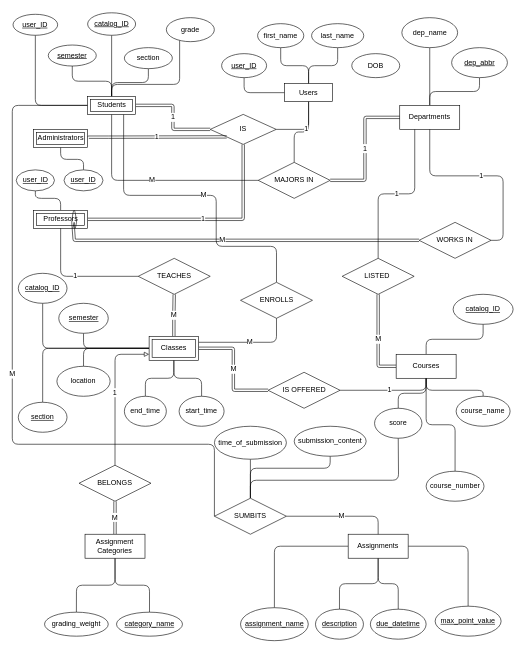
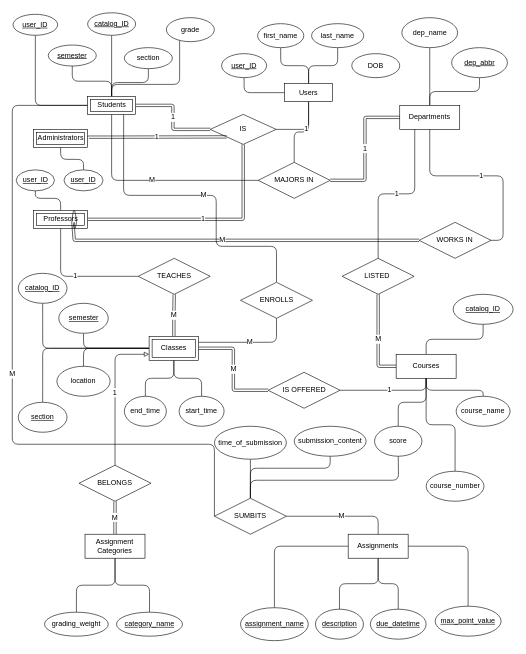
(398, 423) -> (398, 441)
